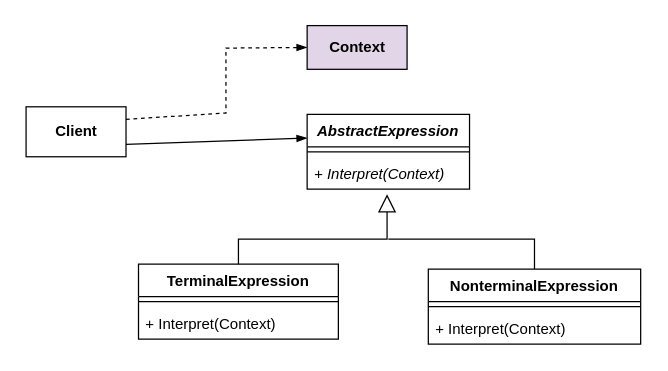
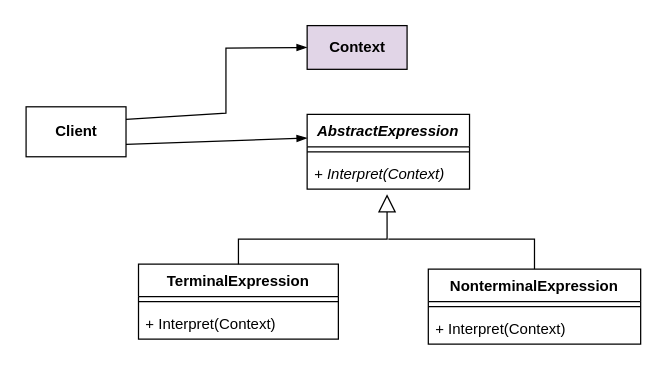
(226, 96) -> (226, 96)
